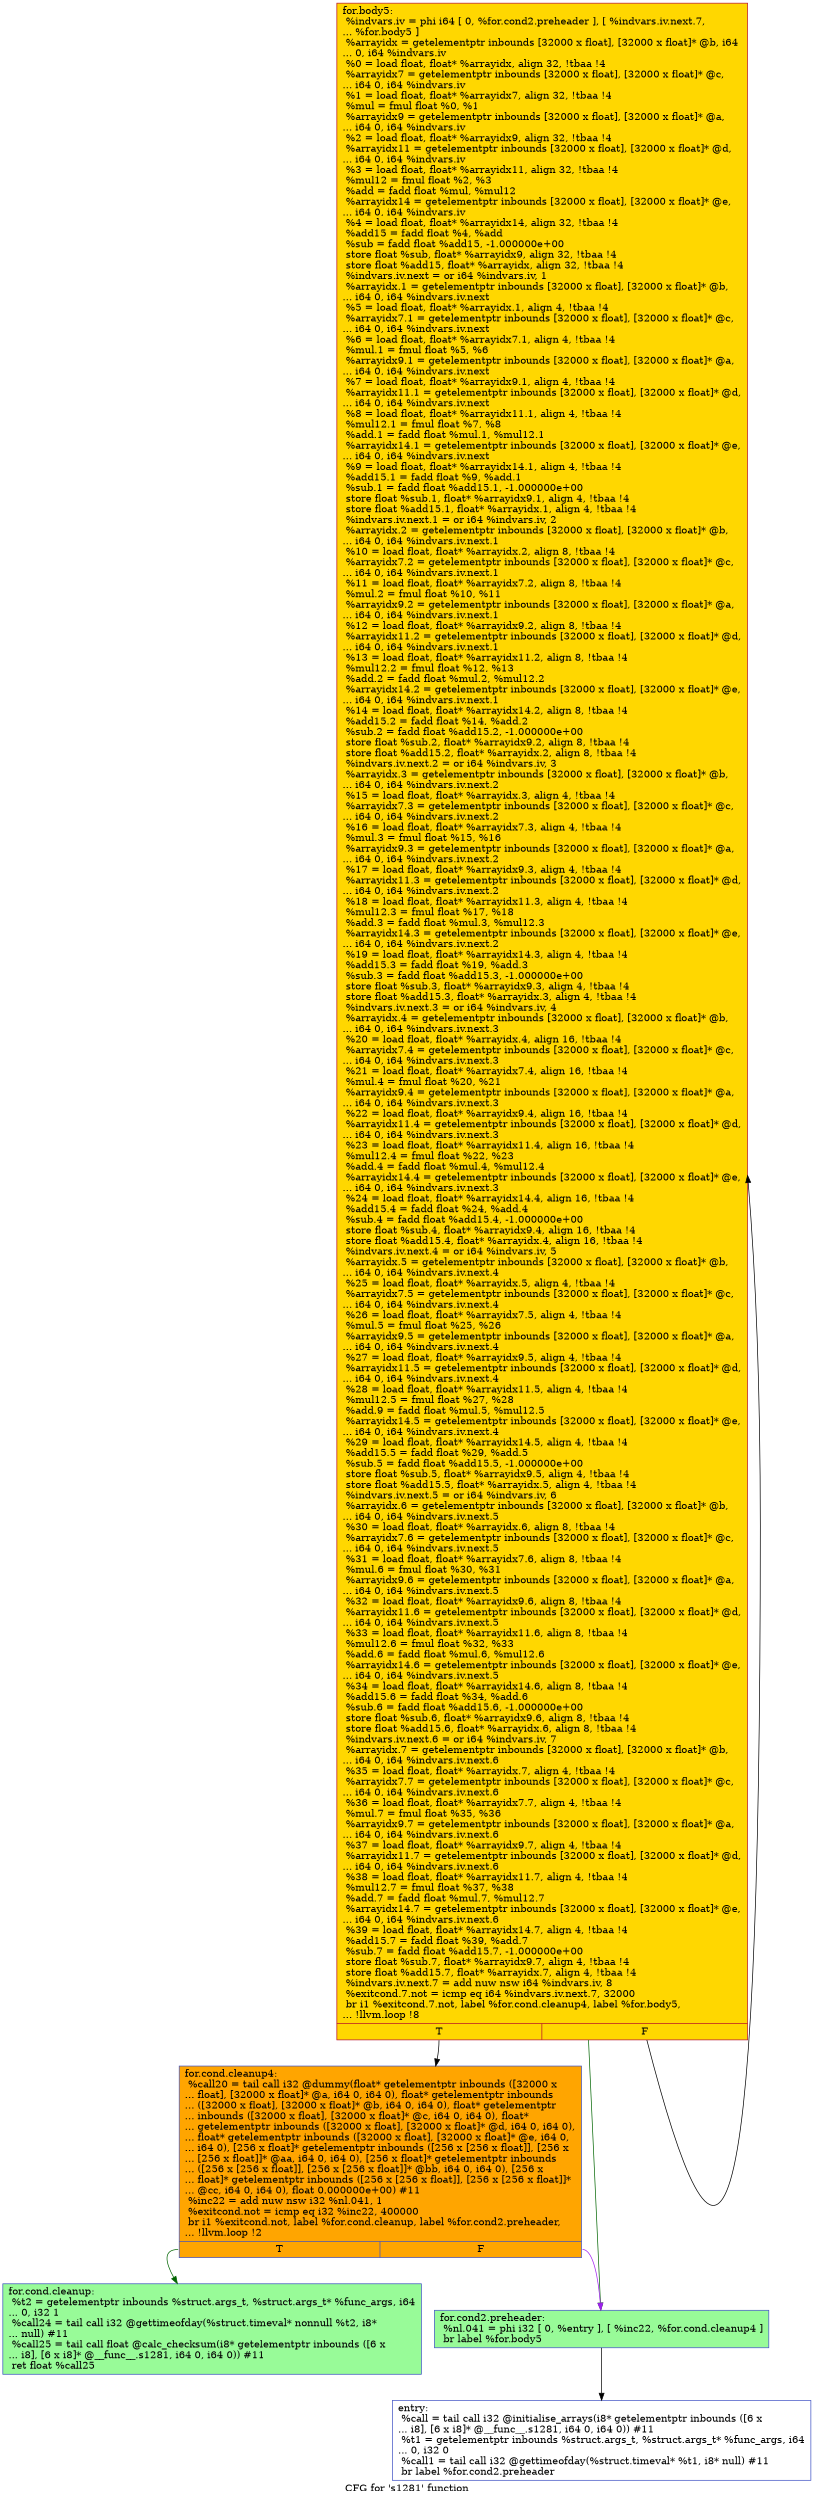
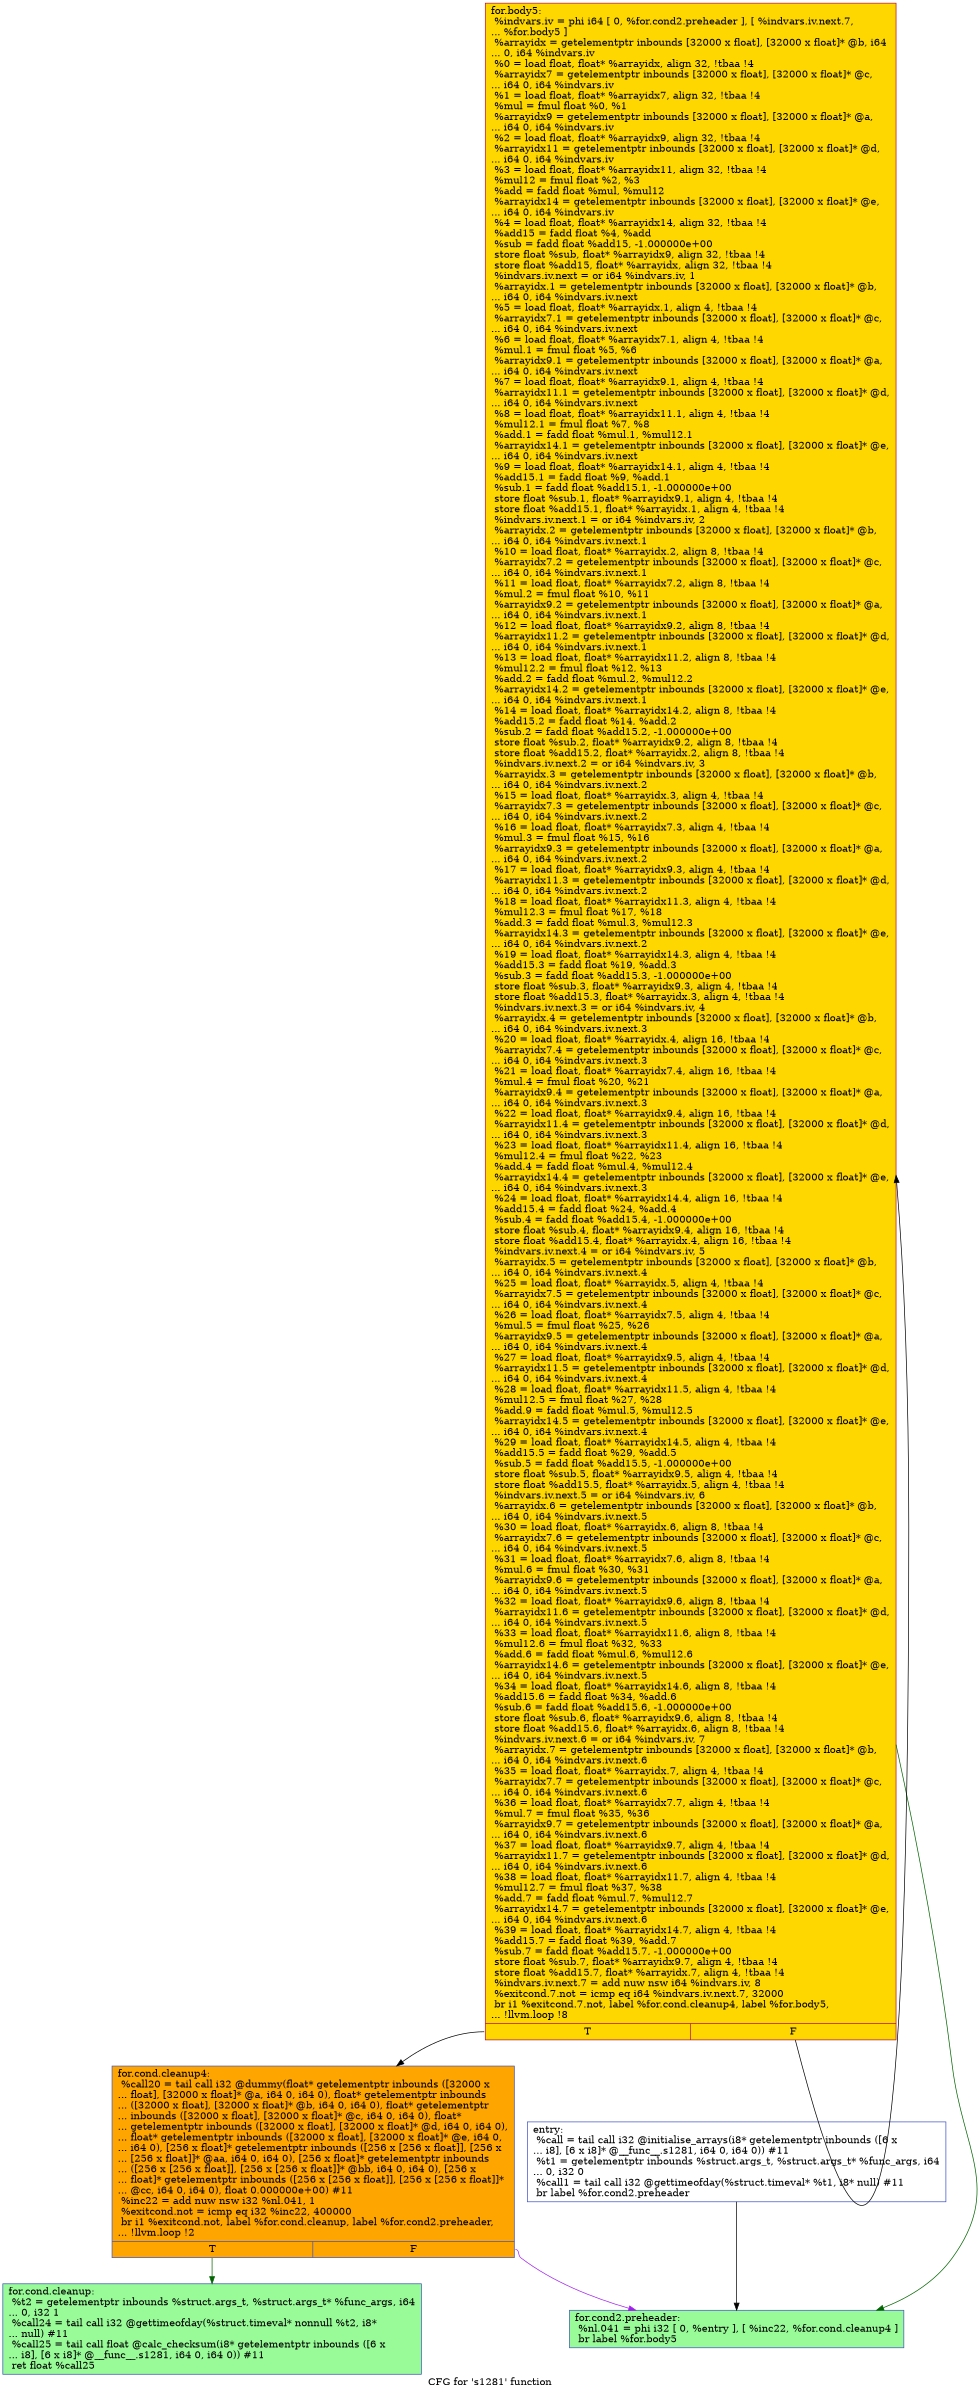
(602, 2370) -> (737, 2252)
